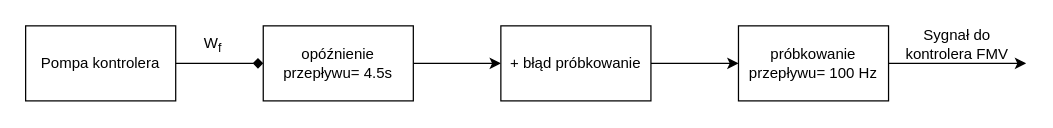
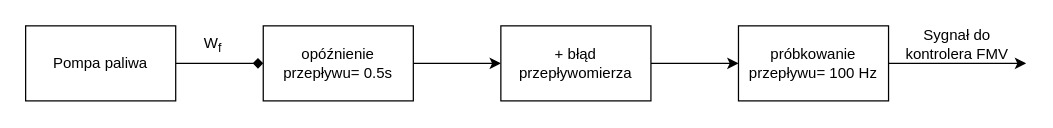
(101, 63) -> (101, 63)
(338, 63) -> (338, 63)
(576, 63) -> (576, 63)
